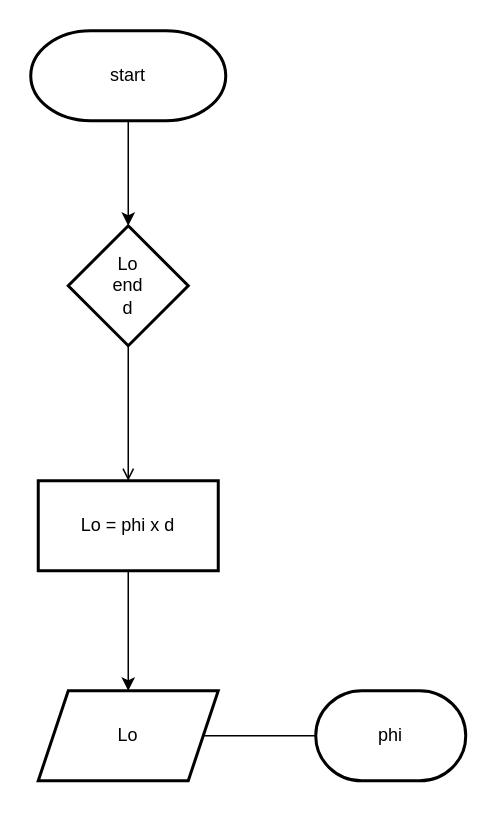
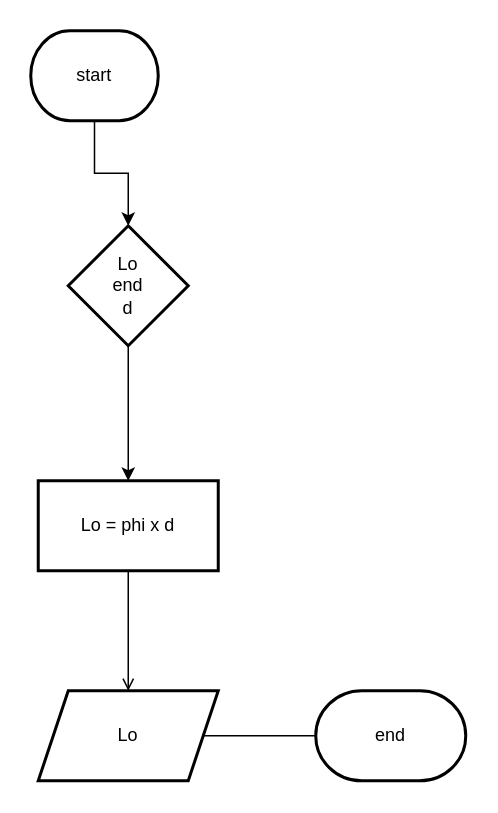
(128, 76) -> (95, 76)
(128, 471) -> (128, 469)
(128, 679) -> (128, 681)
(391, 736) -> (391, 736)
